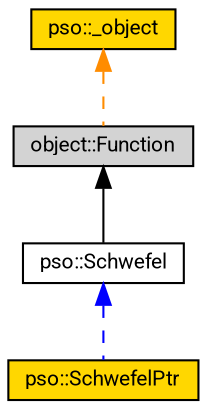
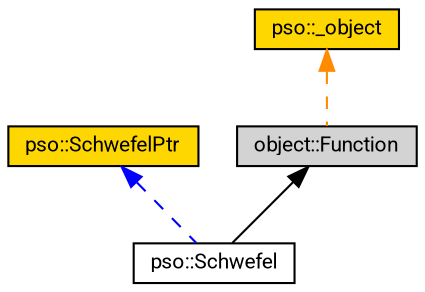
(103, 333) -> (166, 213)
